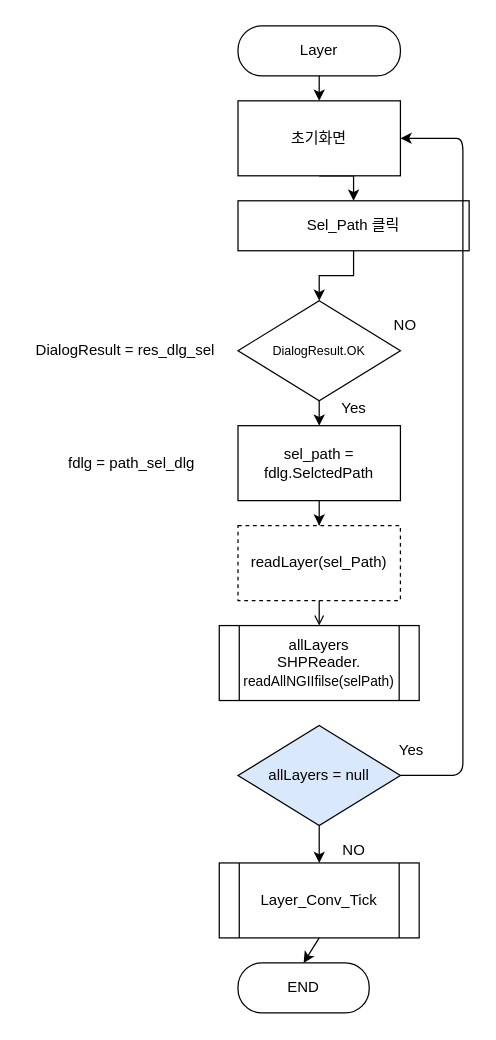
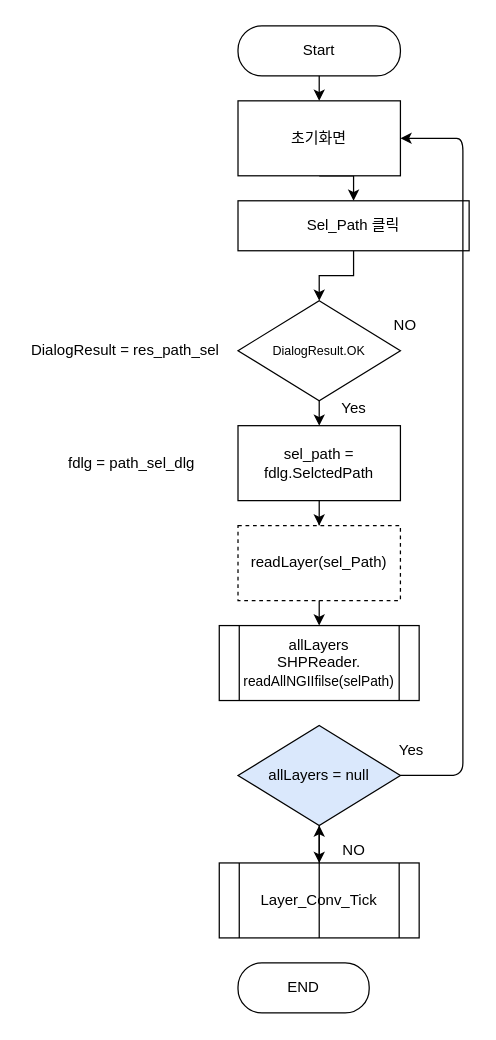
(319, 51) -> (319, 51)
(126, 351) -> (126, 351)
(319, 618) -> (319, 616)
(314, 947) -> (319, 898)
